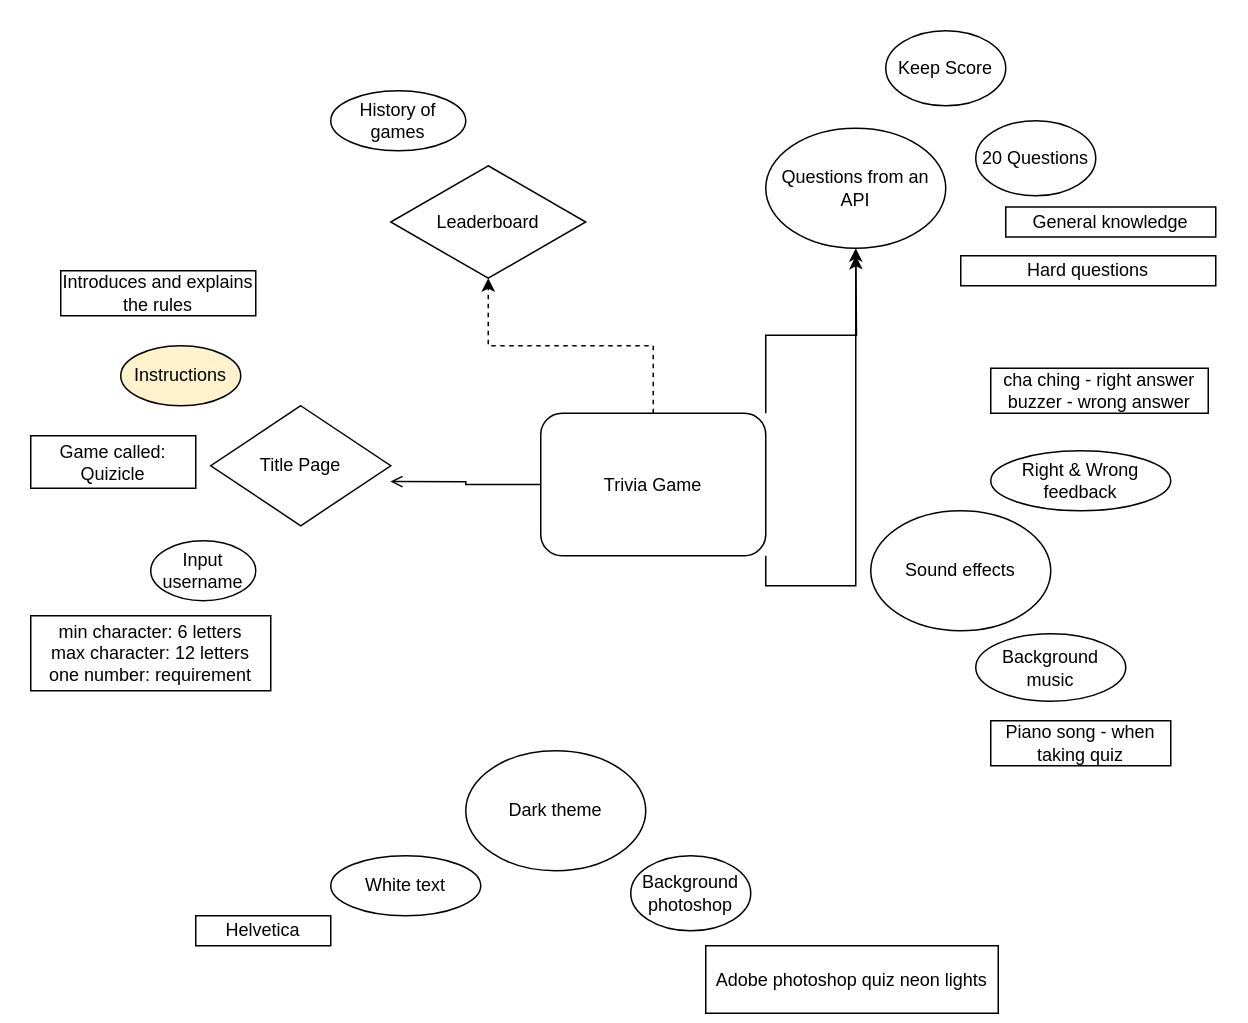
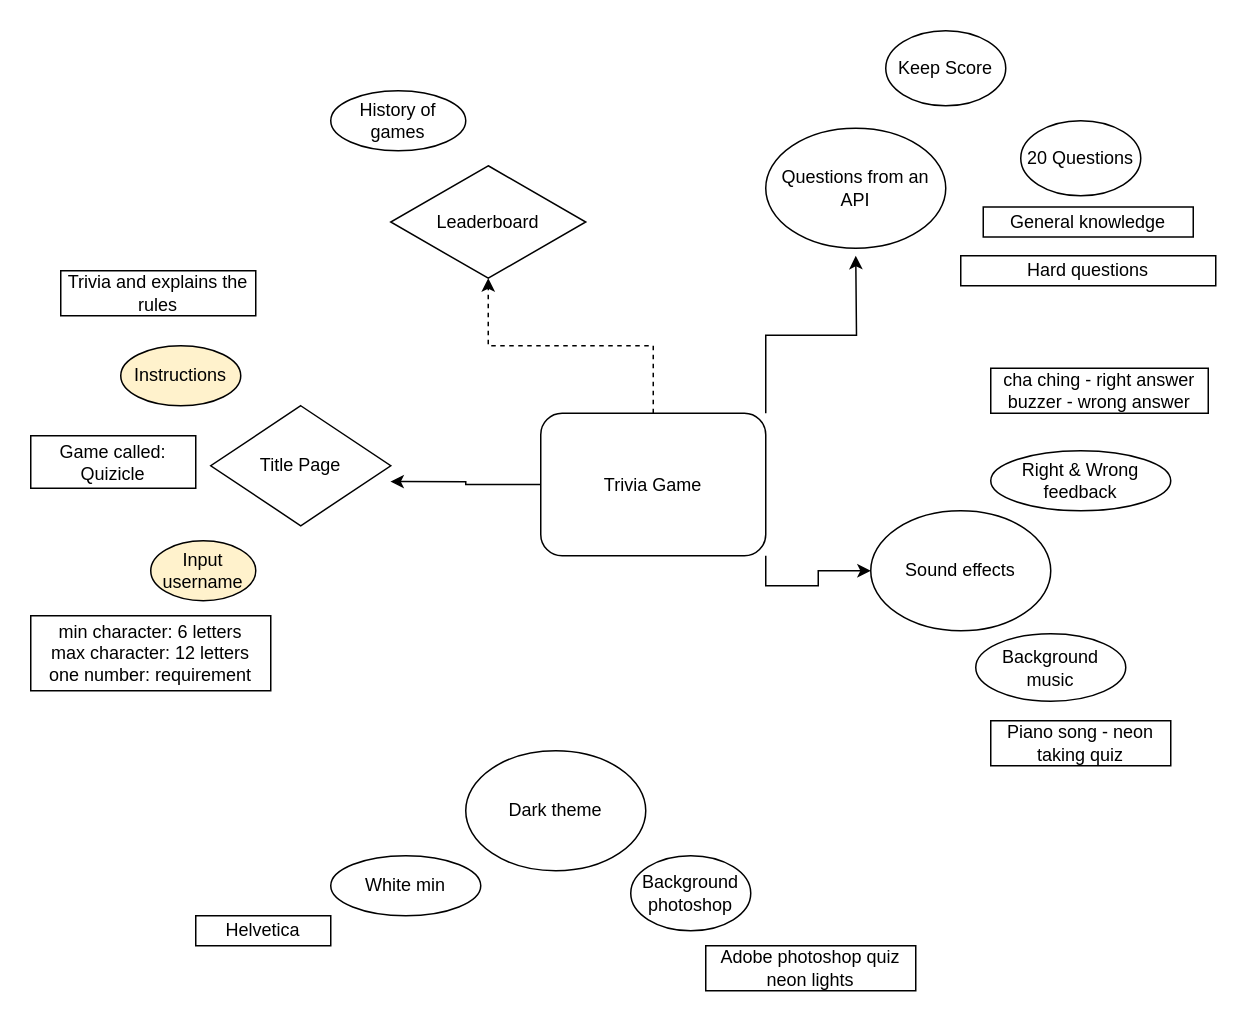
(1036, 158) -> (1081, 158)
(1111, 222) -> (1088, 222)
(158, 293) -> (158, 293)
(399, 482) -> (402, 482)
(856, 482) -> (831, 571)
(203, 571) -> (203, 571)
(1081, 743) -> (1081, 743)
(406, 886) -> (406, 886)
(852, 980) -> (811, 968)
